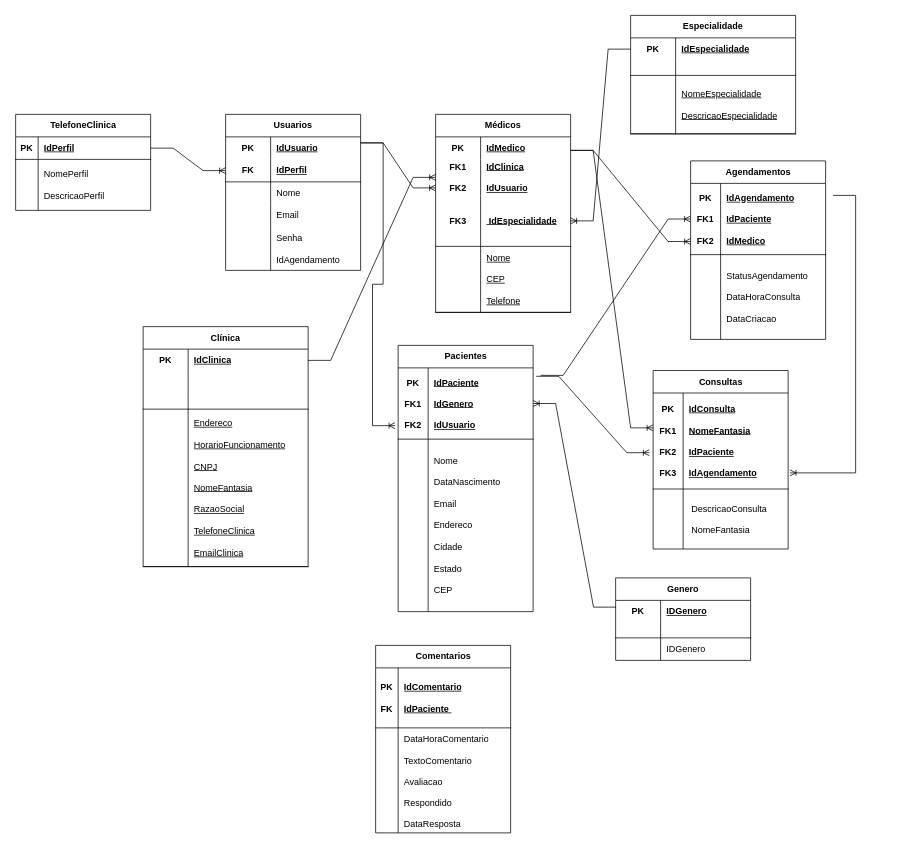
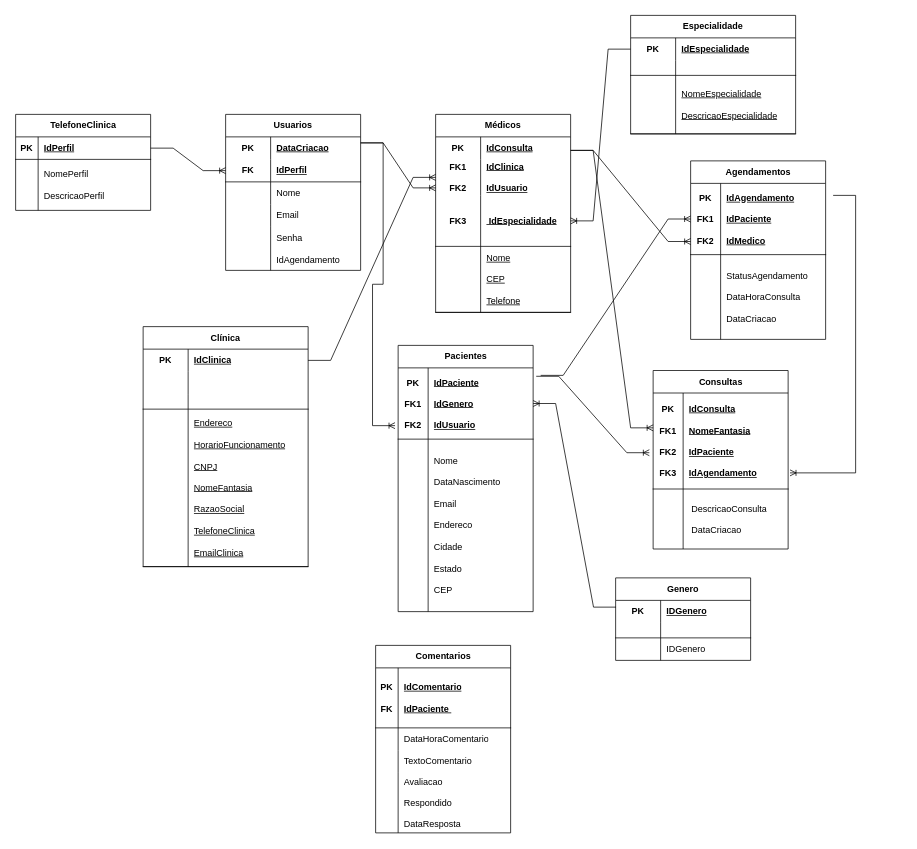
(298, 148) -> (303, 148)
(505, 148) -> (510, 148)
(729, 519) -> (729, 519)
